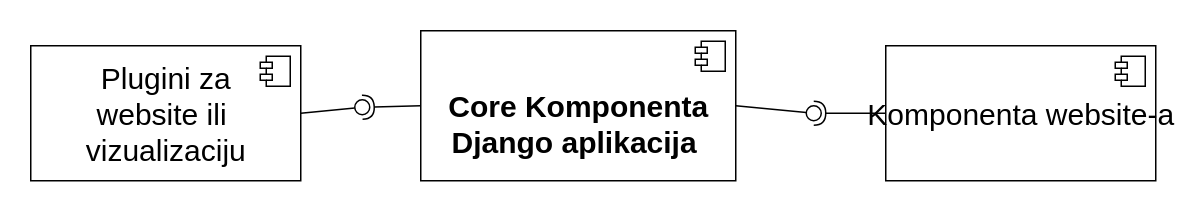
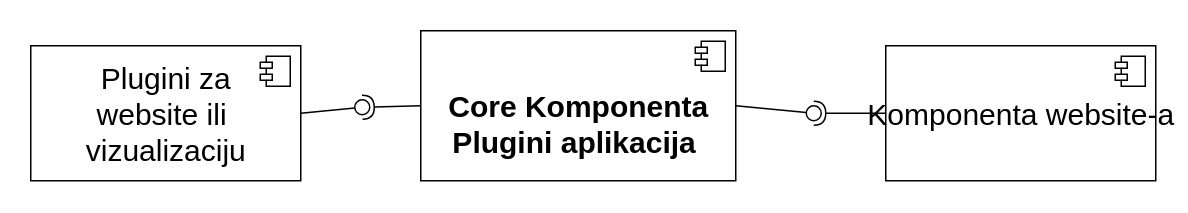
(579, 106) -> (579, 106)
